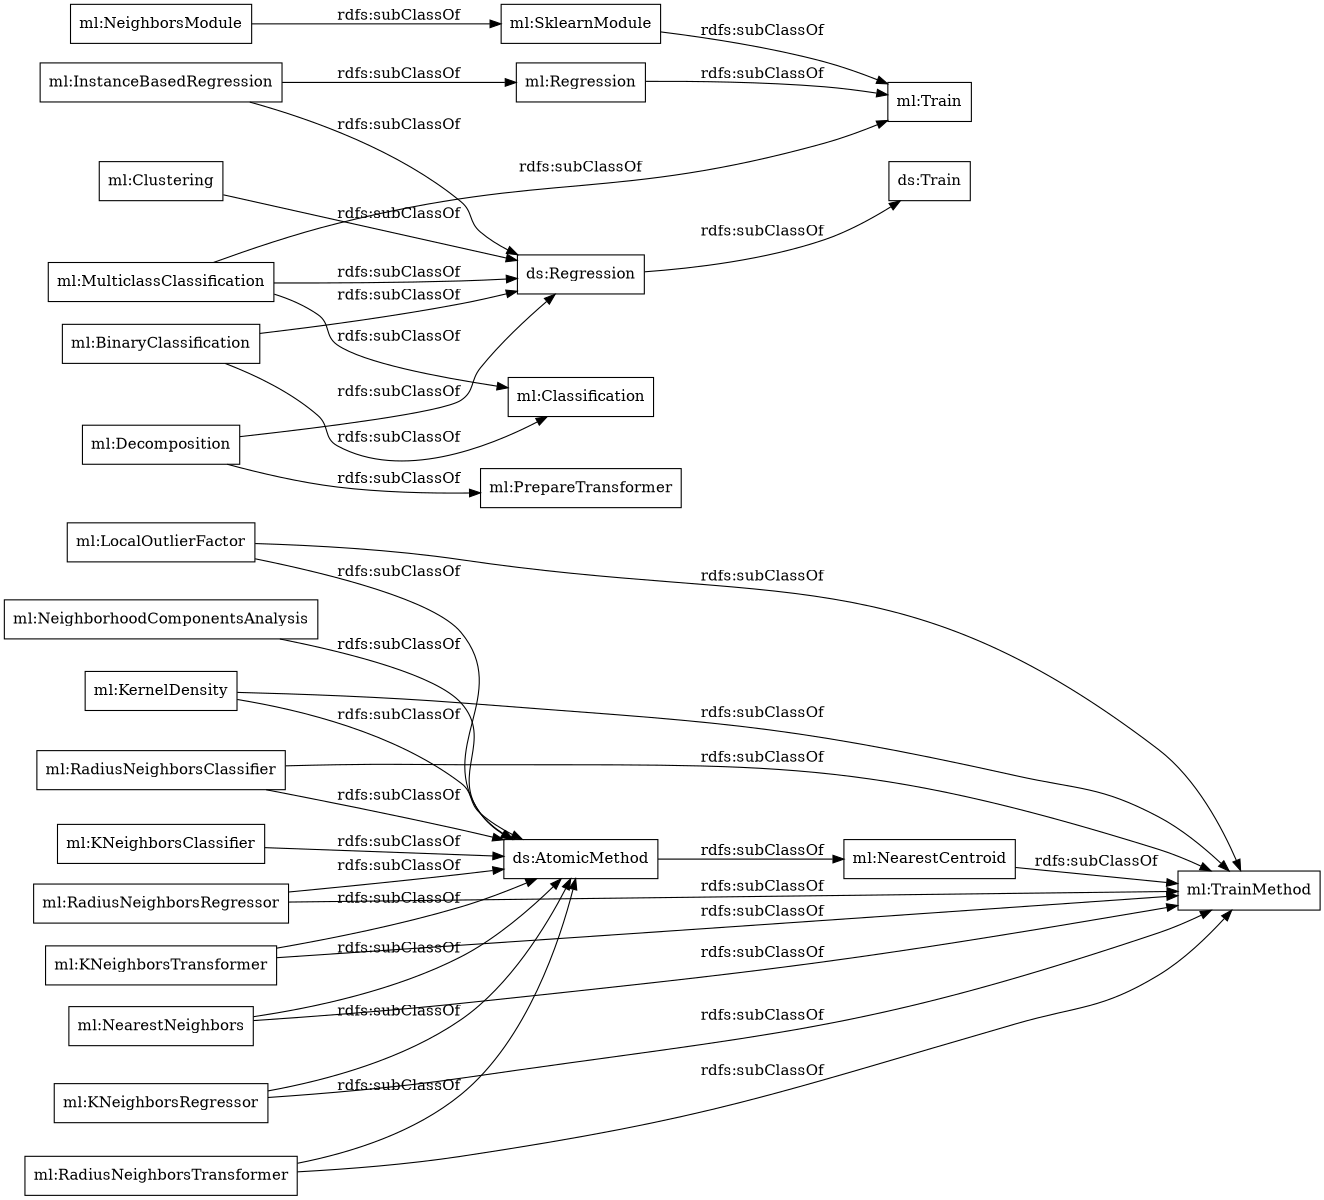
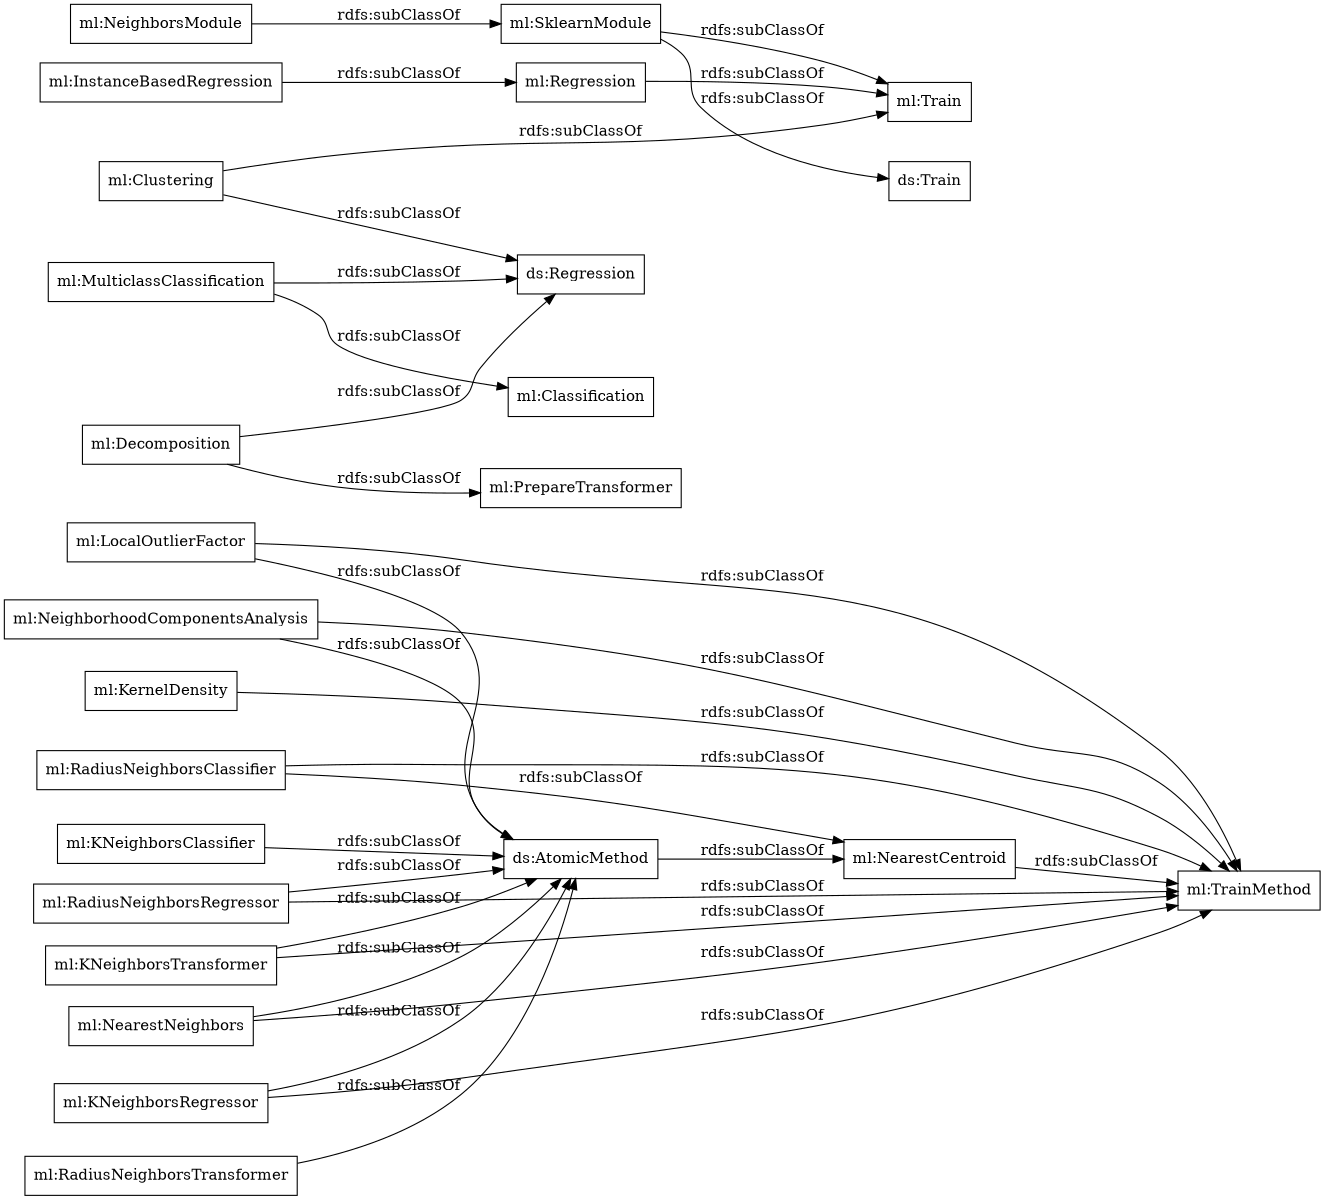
(392, 157) -> none
(545, 189) -> (550, 143)
(772, 254) -> (751, 142)
(161, 344) -> none
(389, 742) -> none
(380, 812) -> (561, 796)
(777, 1093) -> (797, 689)
